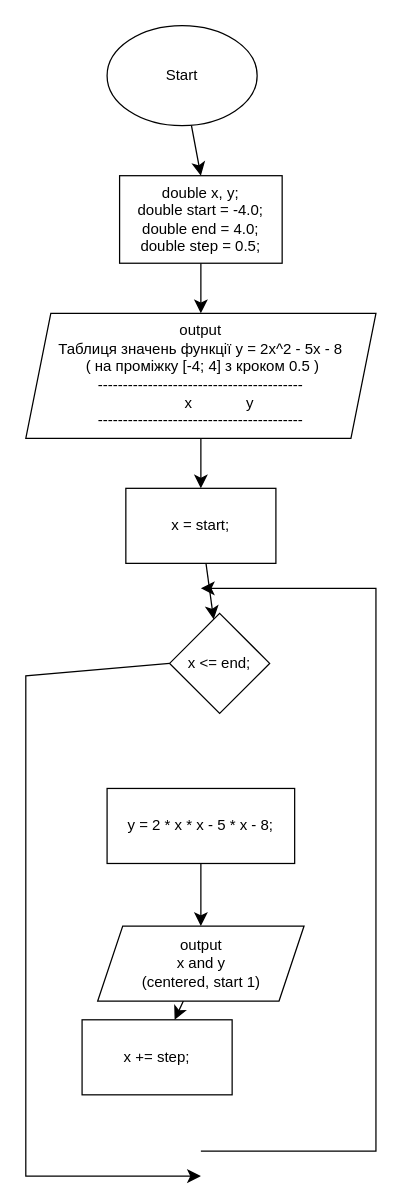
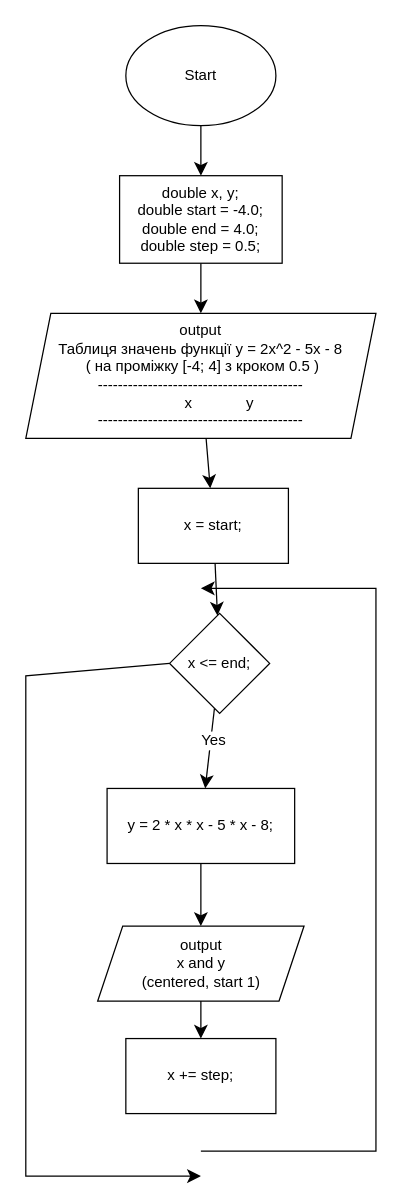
(182, 76) -> (201, 76)
(201, 526) -> (213, 526)
none -> (210, 744)
(157, 1057) -> (201, 1076)
